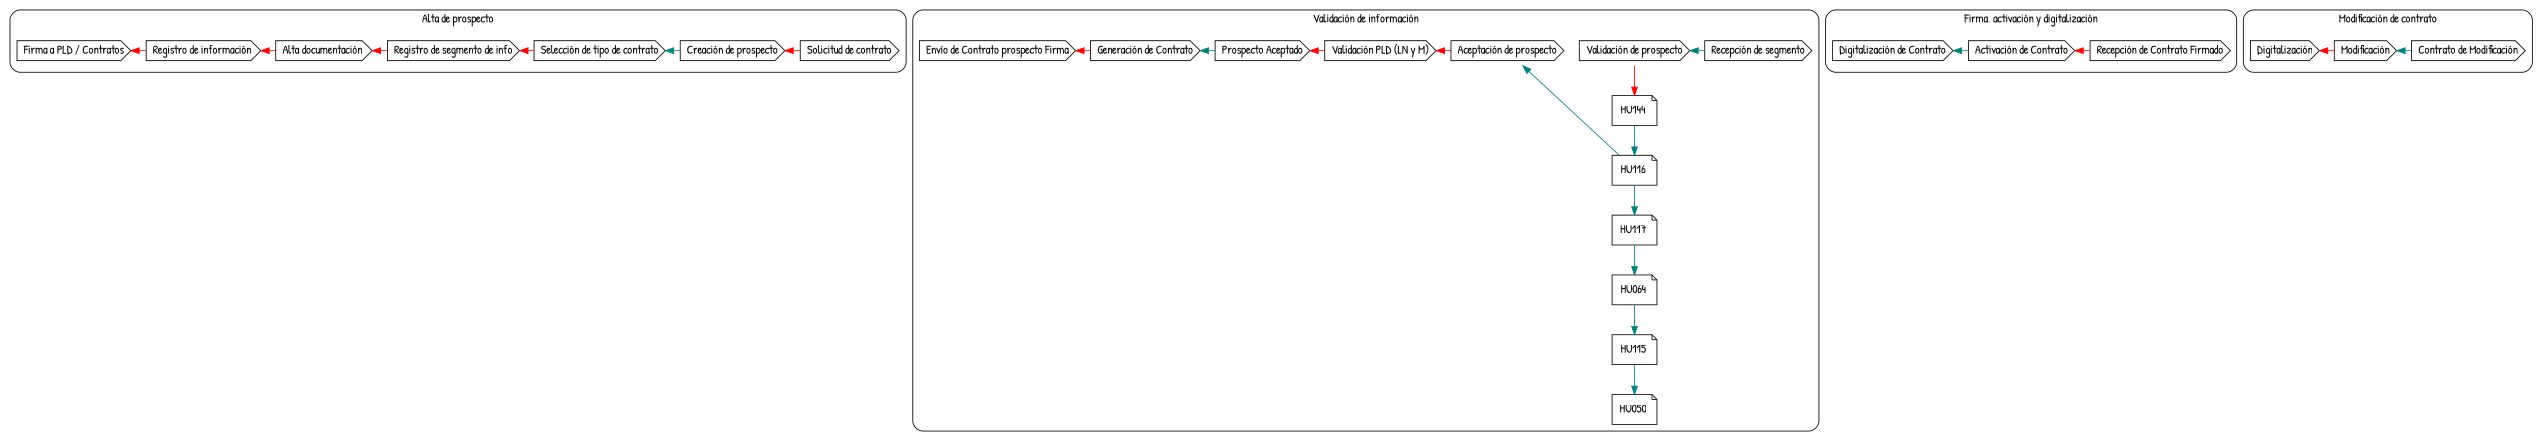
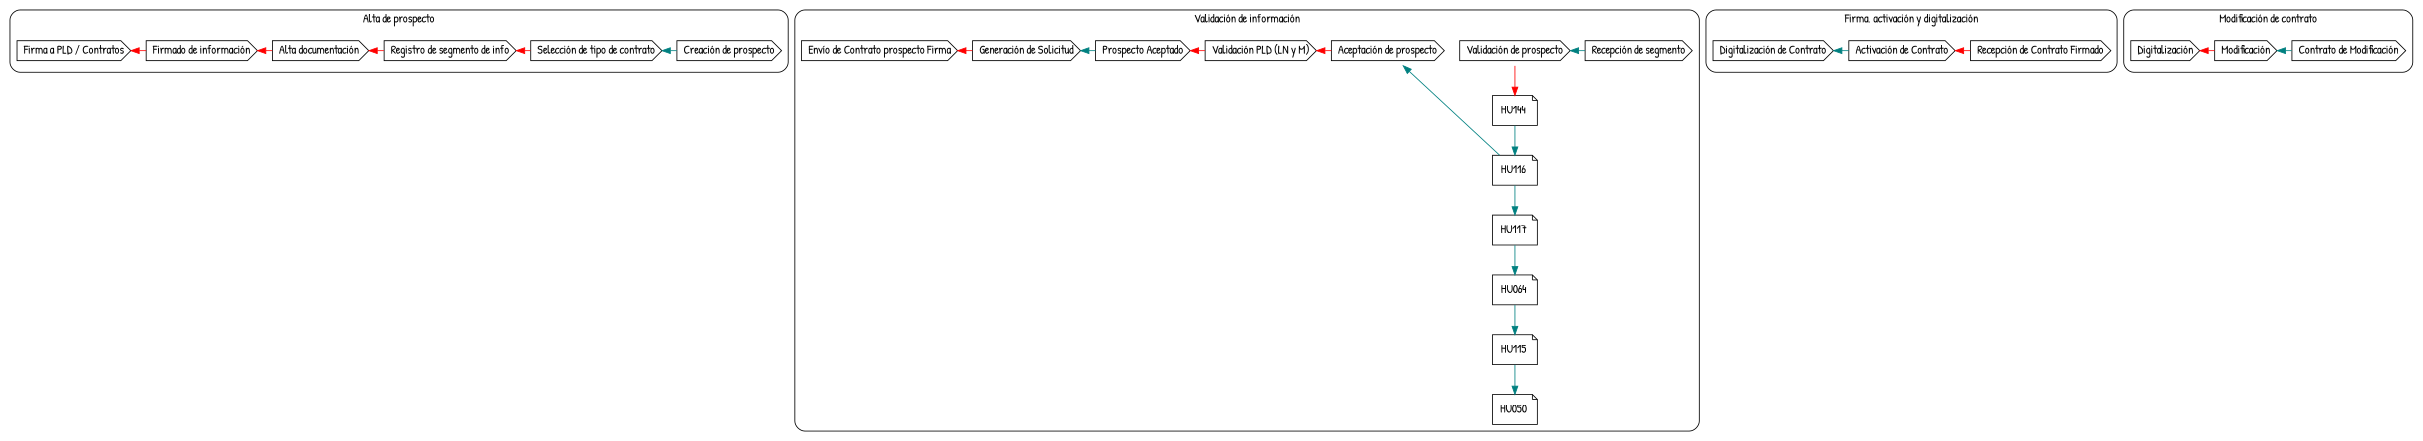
(203, 51) -> (202, 51)
(850, 51) -> none
(1145, 51) -> (1027, 51)
